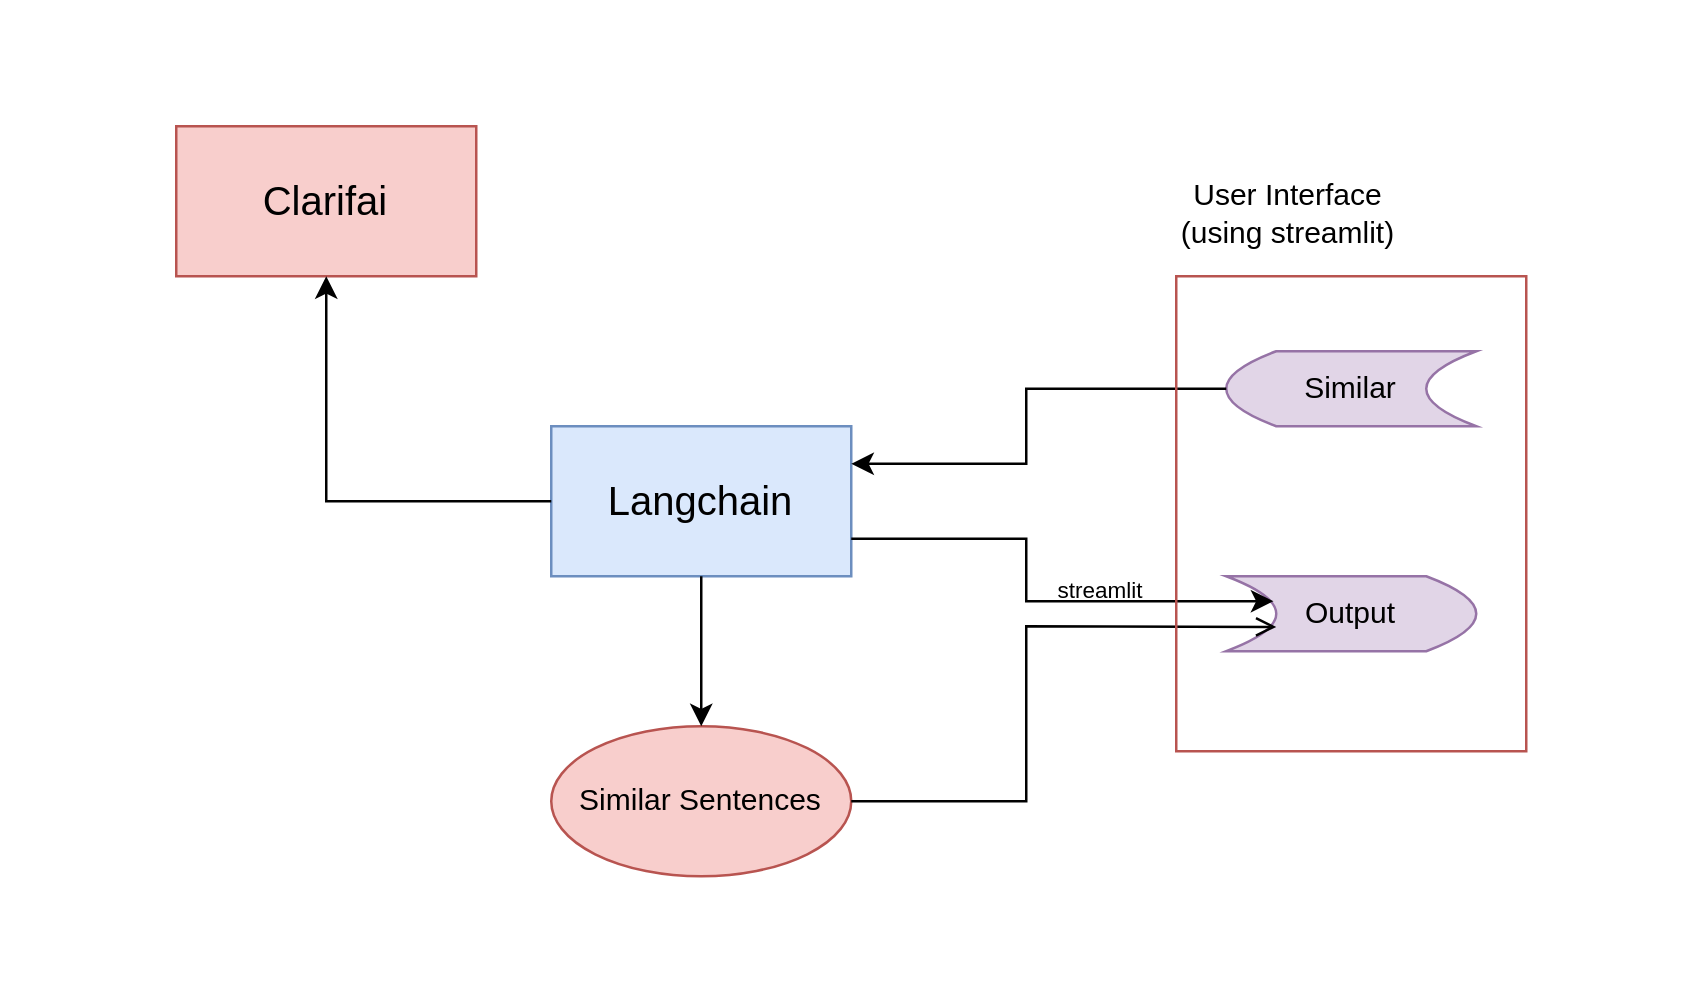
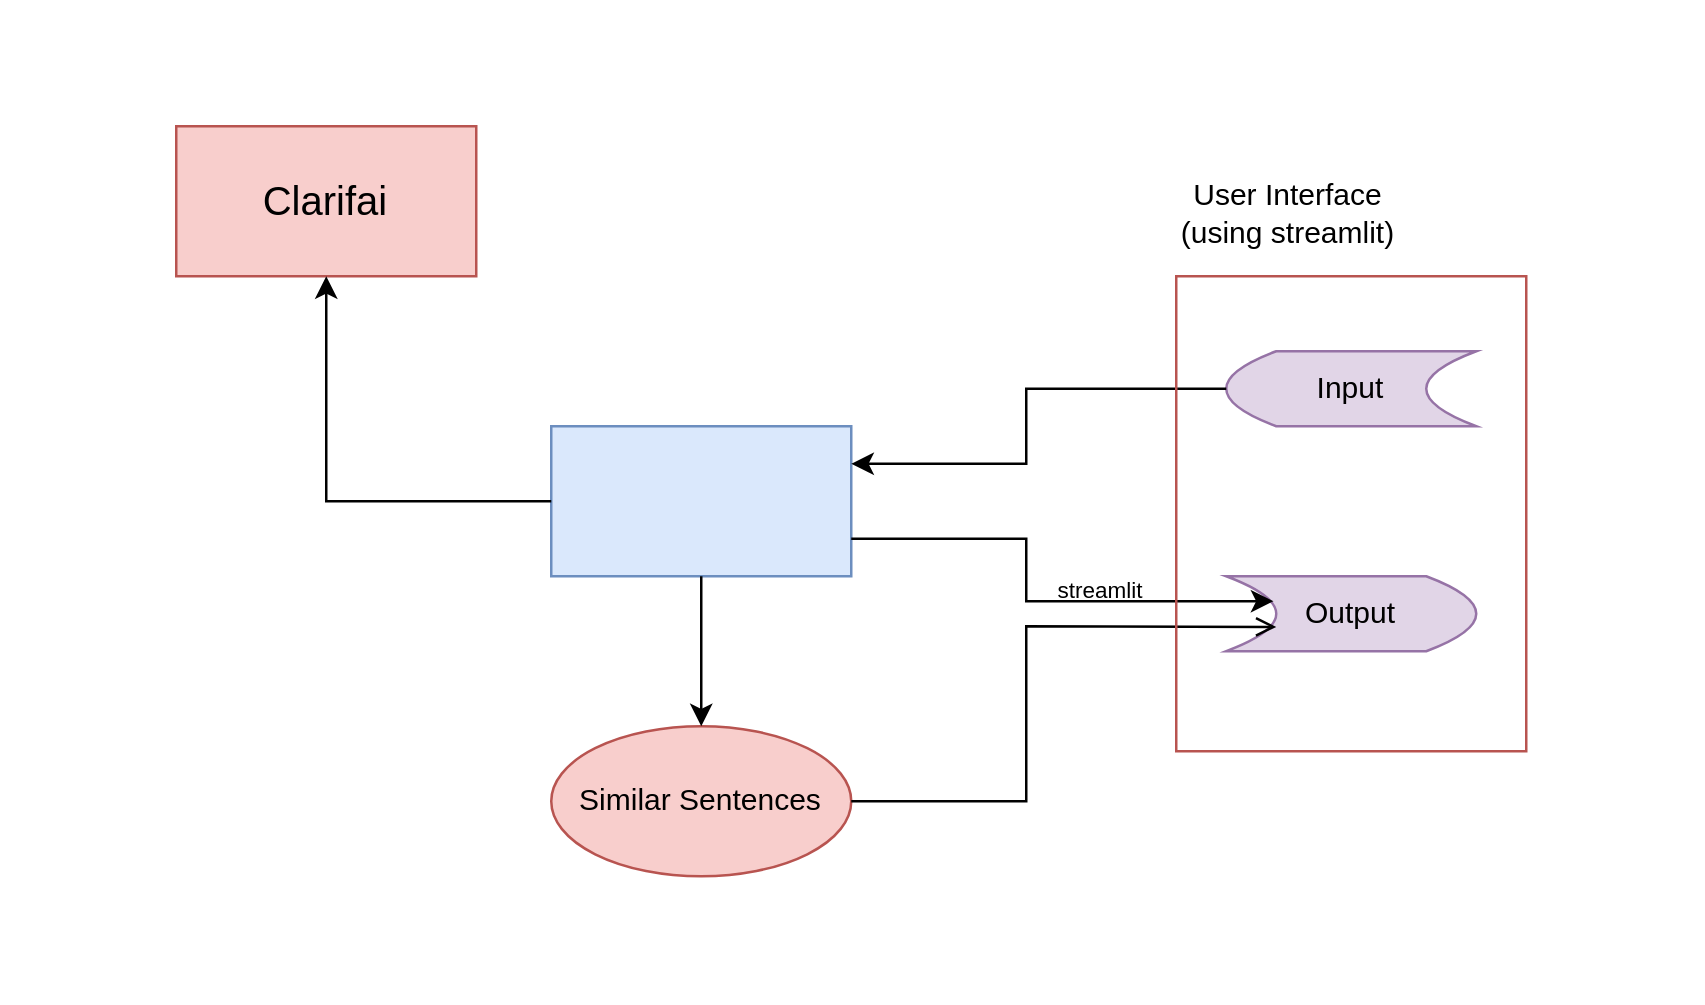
(1351, 389) -> (1351, 389)
(701, 501) -> none
